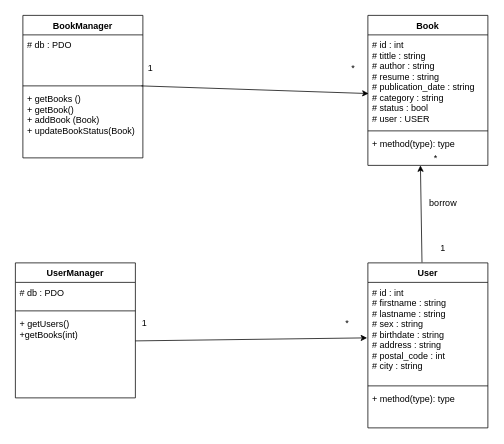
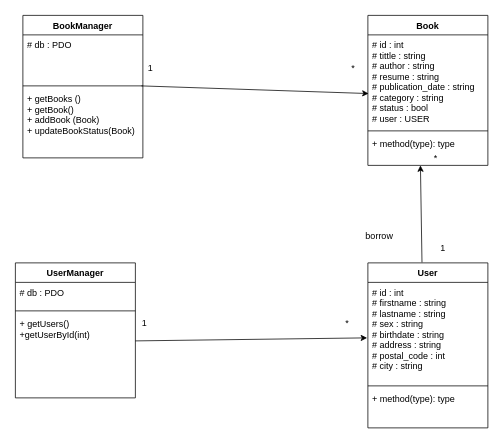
(443, 203) -> (379, 237)
(49, 324) -> (49, 324)
